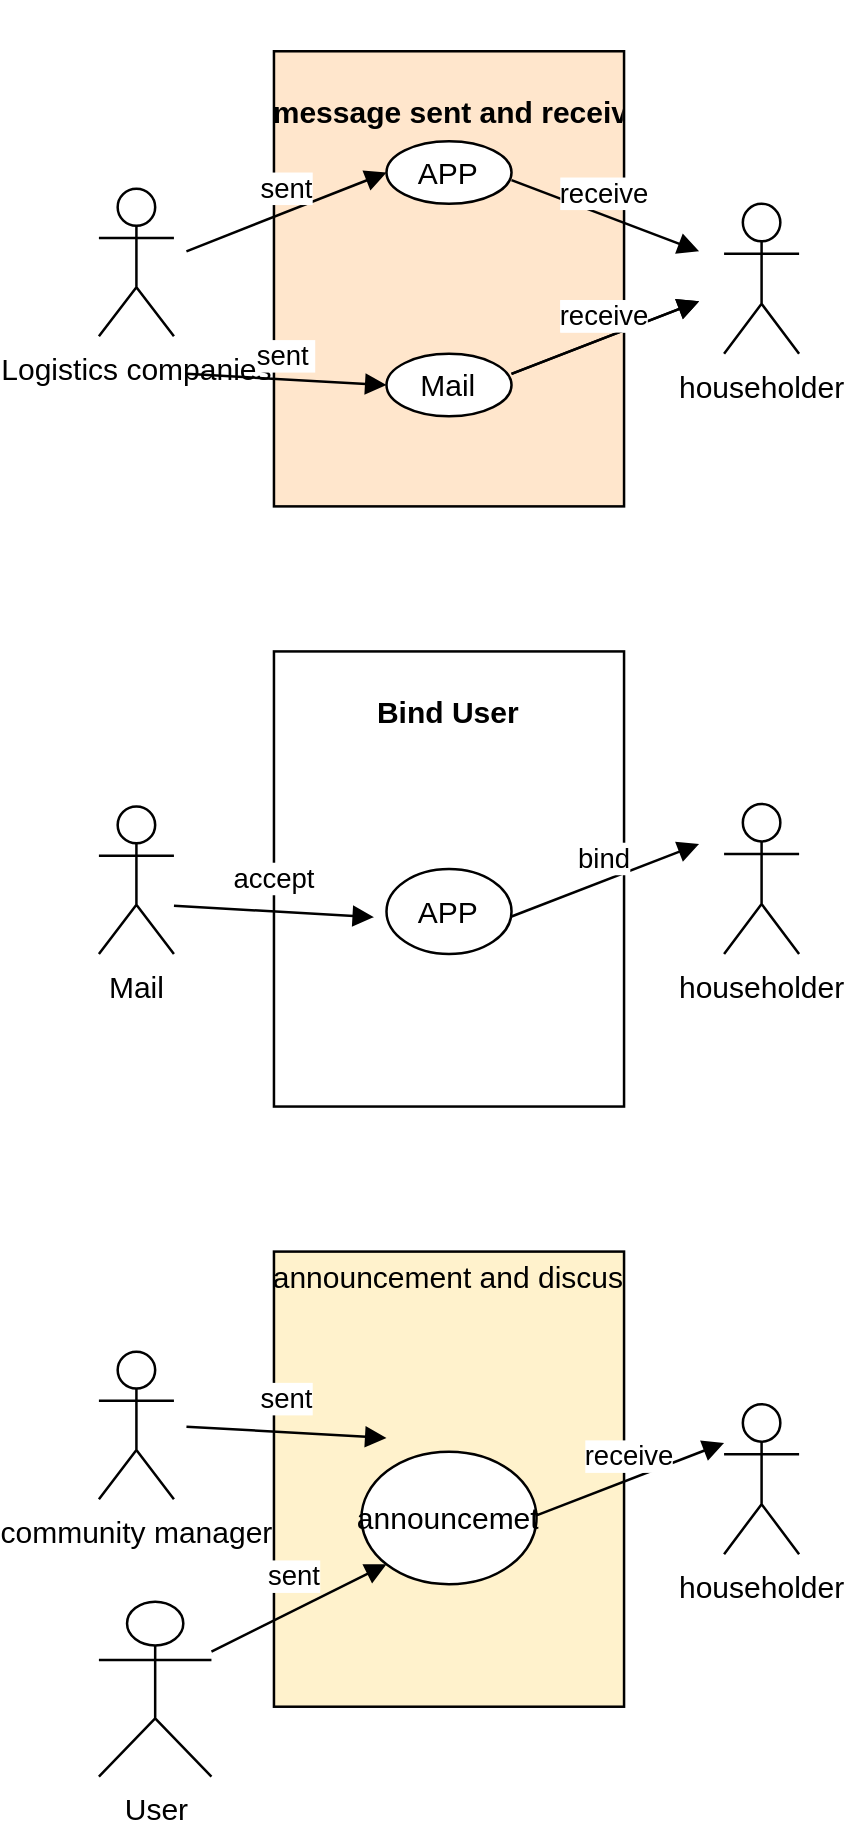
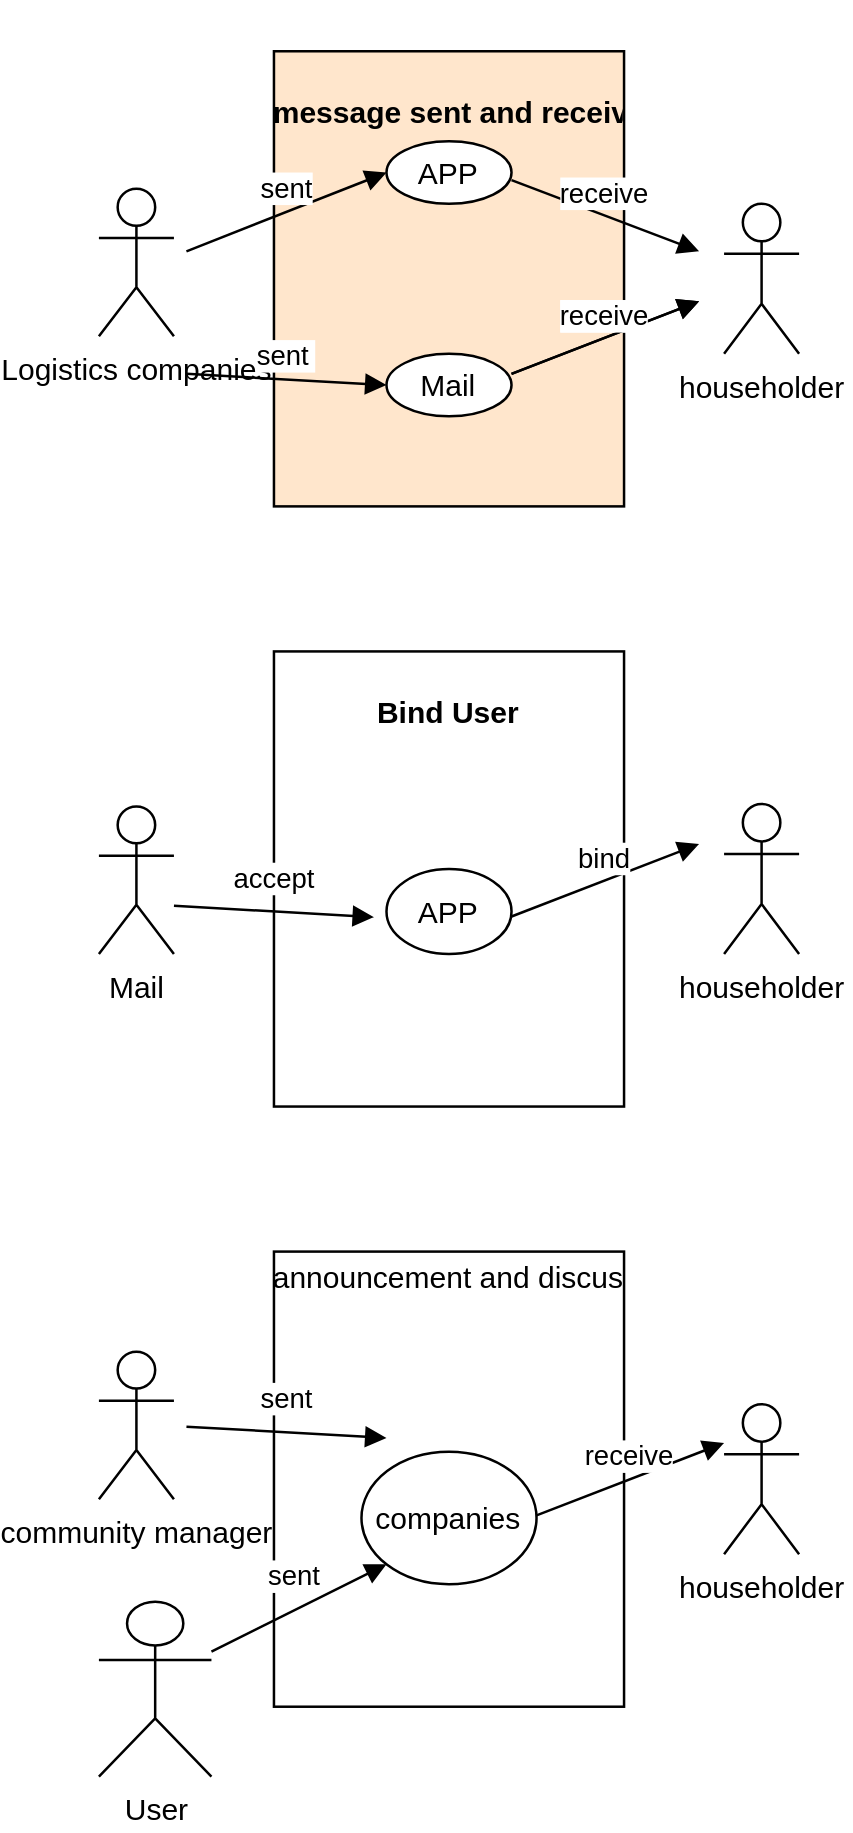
(485, 1269) -> (485, 1269)
(448, 1519) -> (448, 1519)
